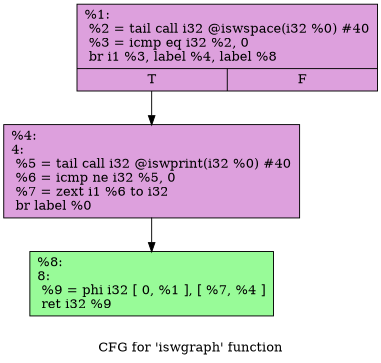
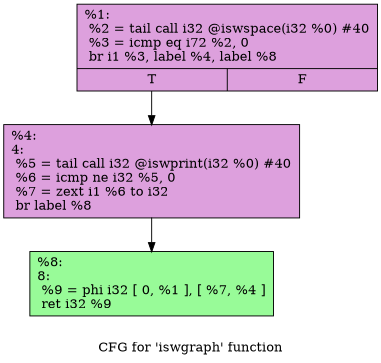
(167, 43) -> (167, 43)
(52, 206) -> (52, 206)
